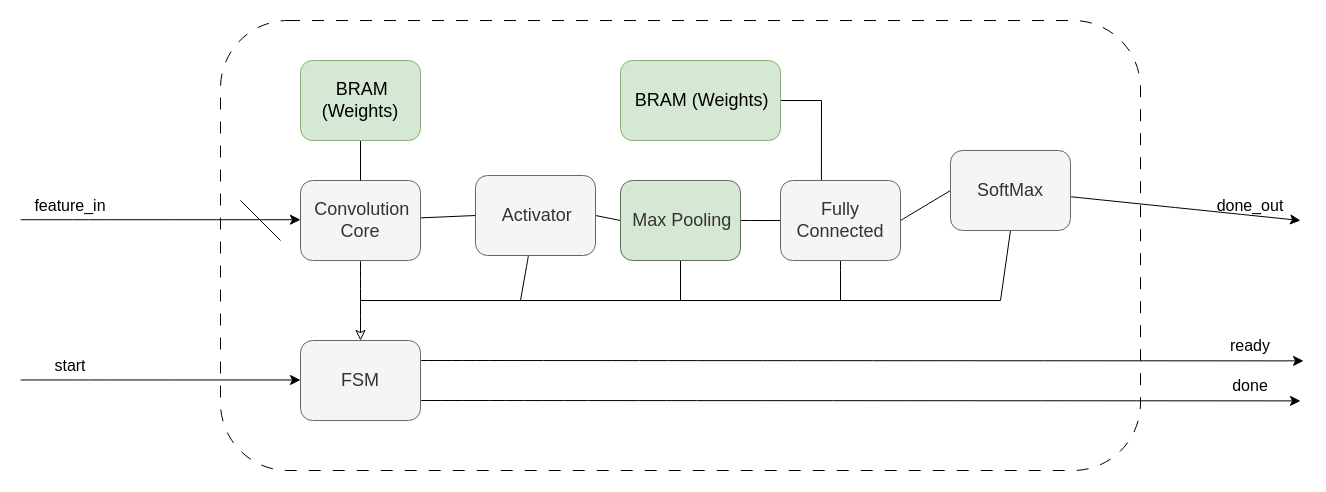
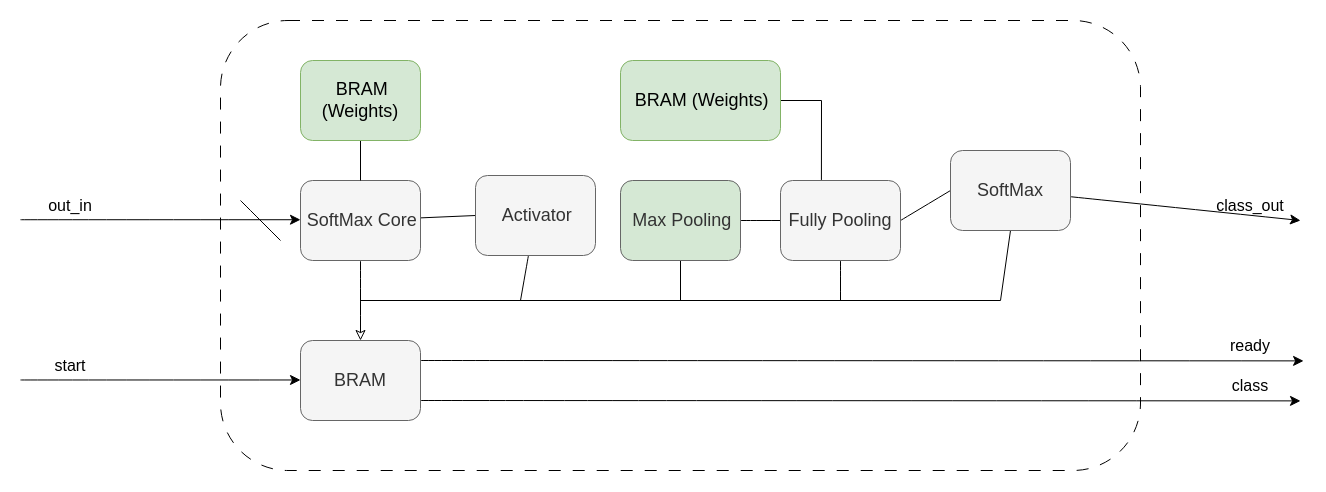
(71, 206) -> (71, 206)
(1251, 206) -> (1251, 206)
(608, 218) -> none
(361, 221) -> (361, 221)
(841, 221) -> (841, 221)
(361, 381) -> (361, 381)
(1251, 386) -> (1251, 386)
